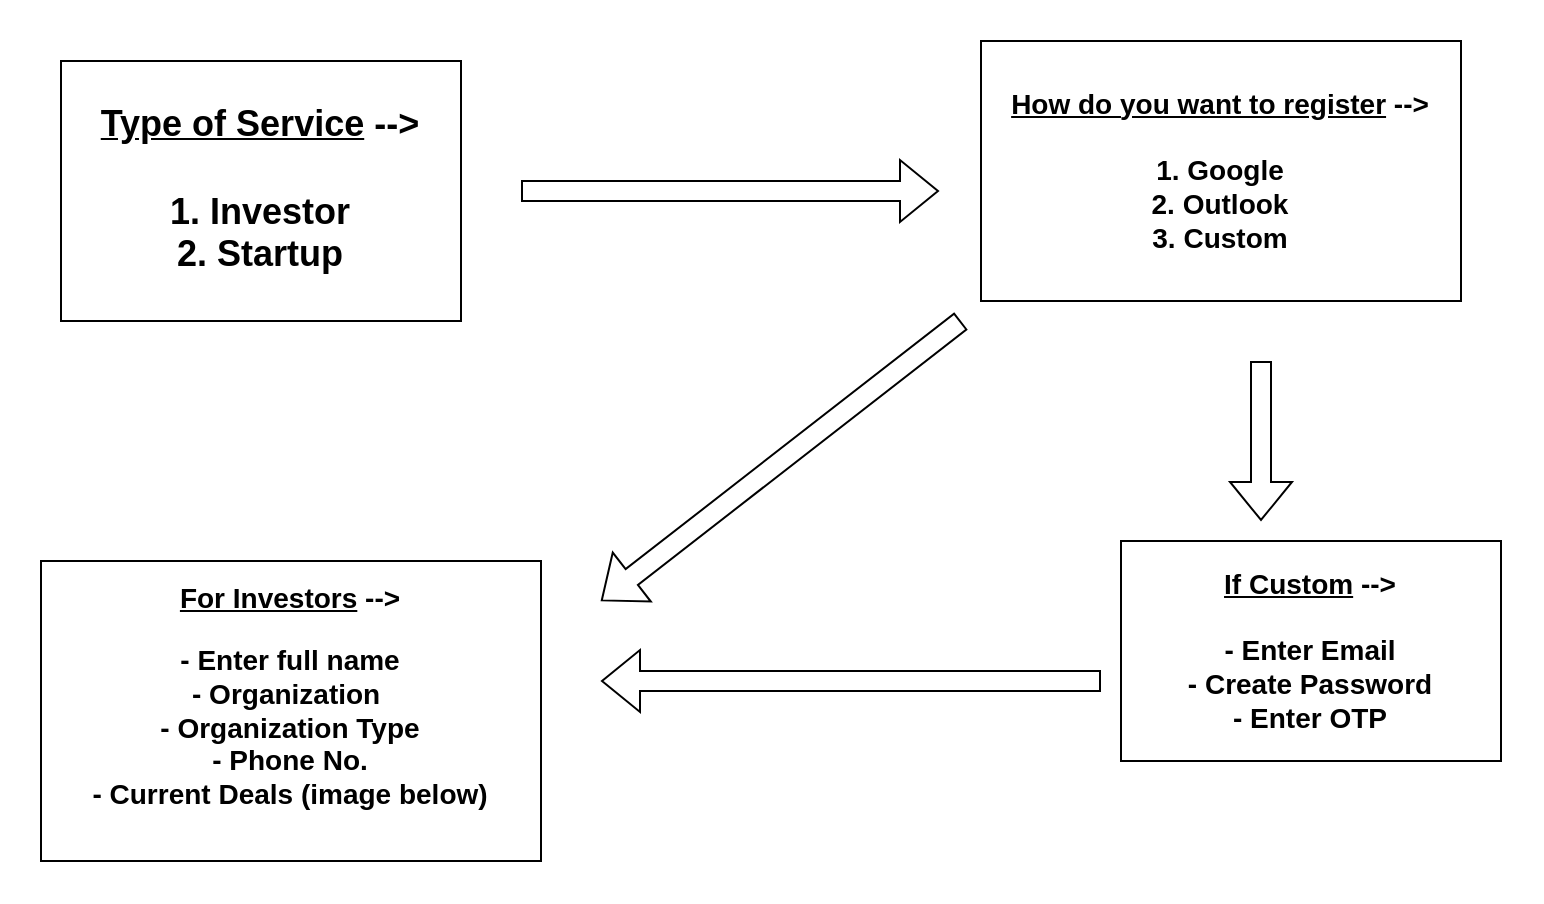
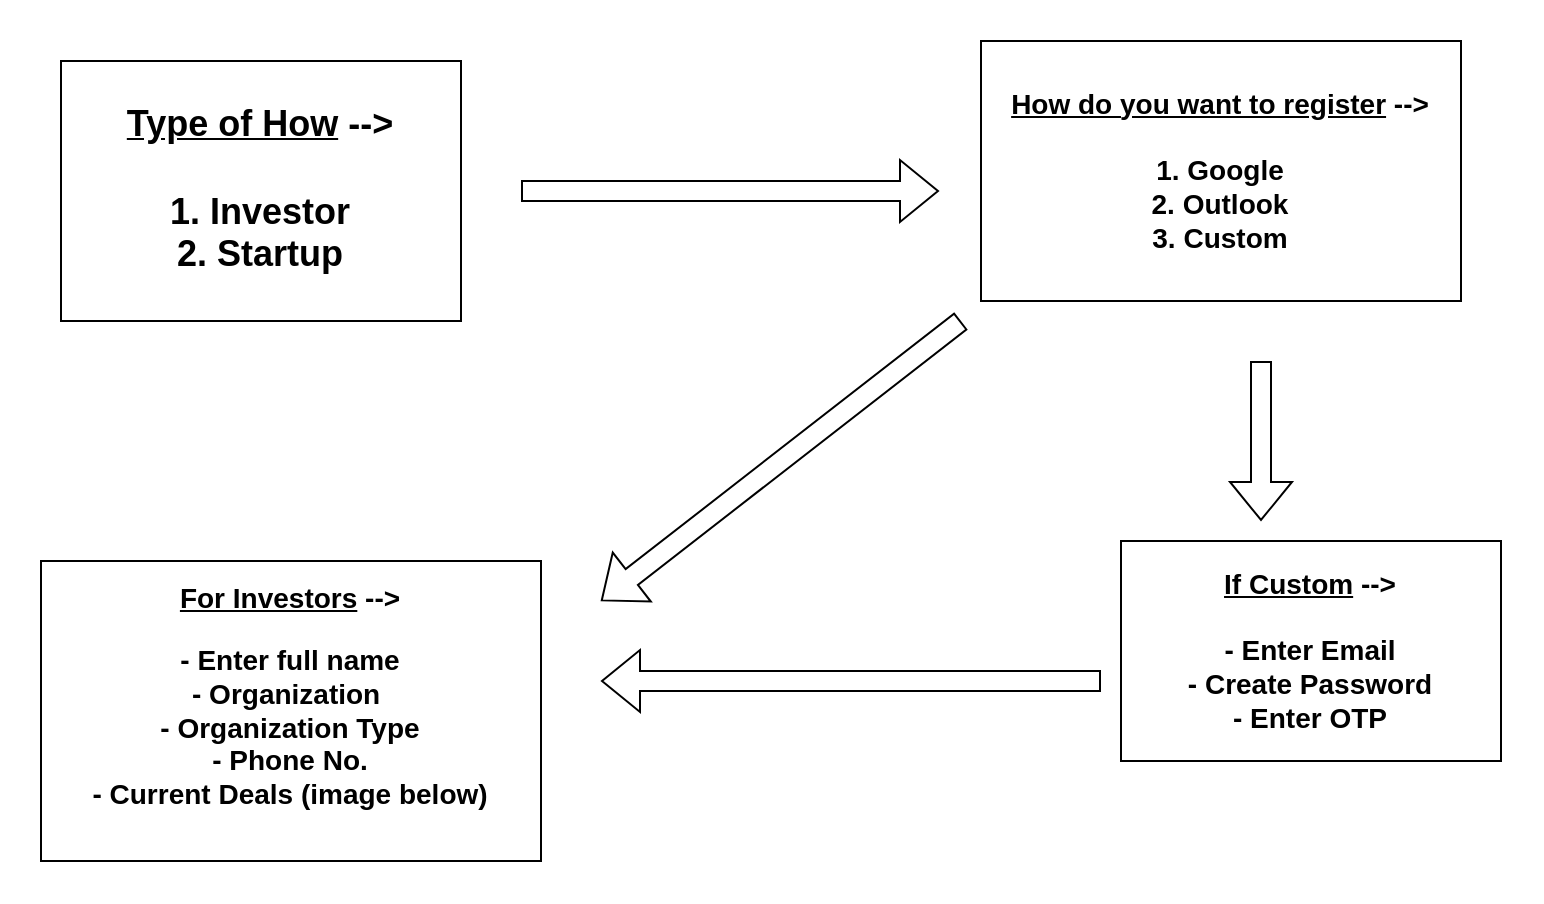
(261, 191) -> (261, 191)
